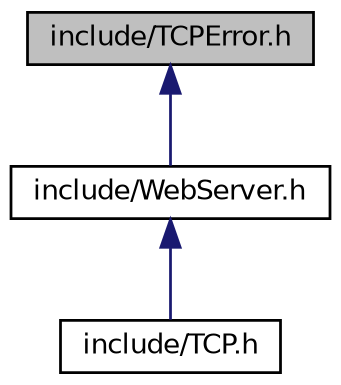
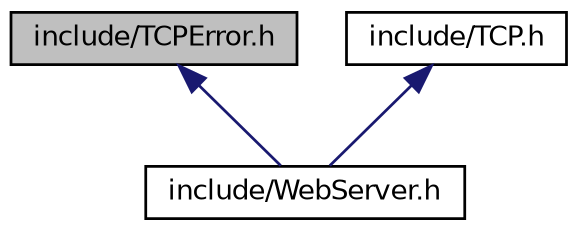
(170, 284) -> (371, 125)
